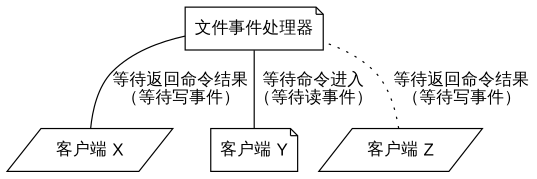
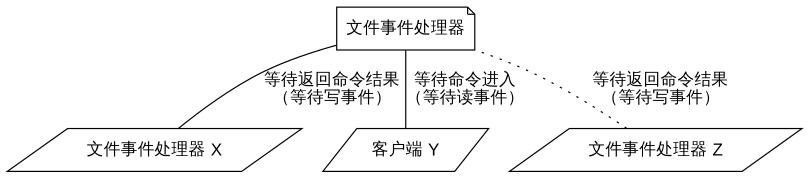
(90, 150) -> (155, 150)
(254, 150) -> (406, 150)
(401, 150) -> (656, 150)
